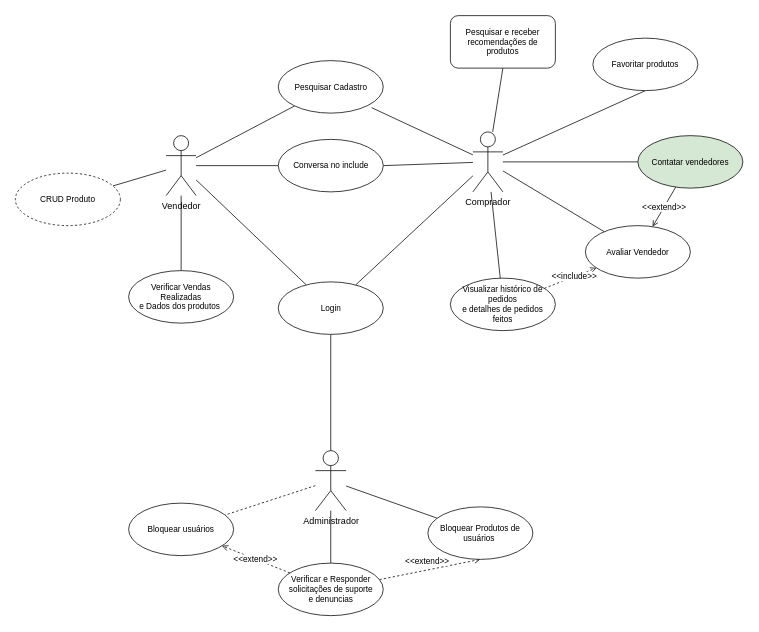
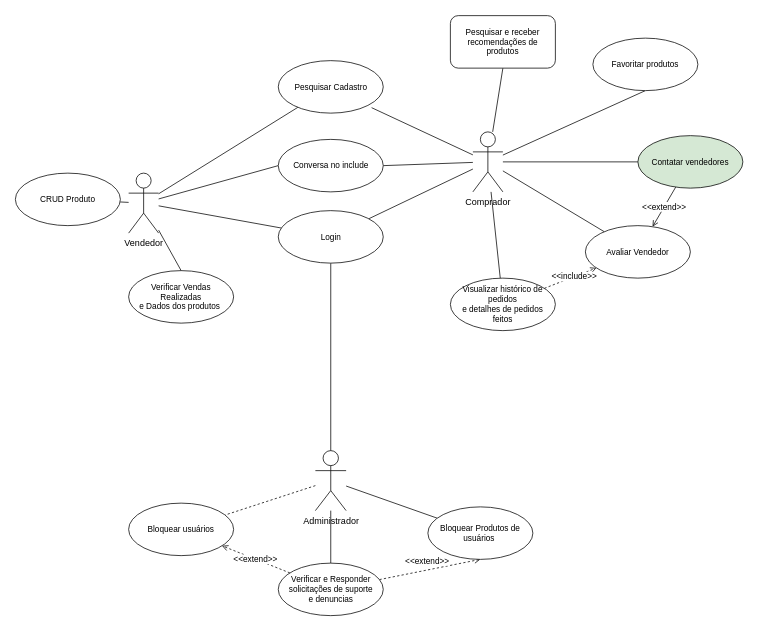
(181, 165) -> (144, 203)
(68, 199) -> (68, 199)
(331, 308) -> (331, 237)
